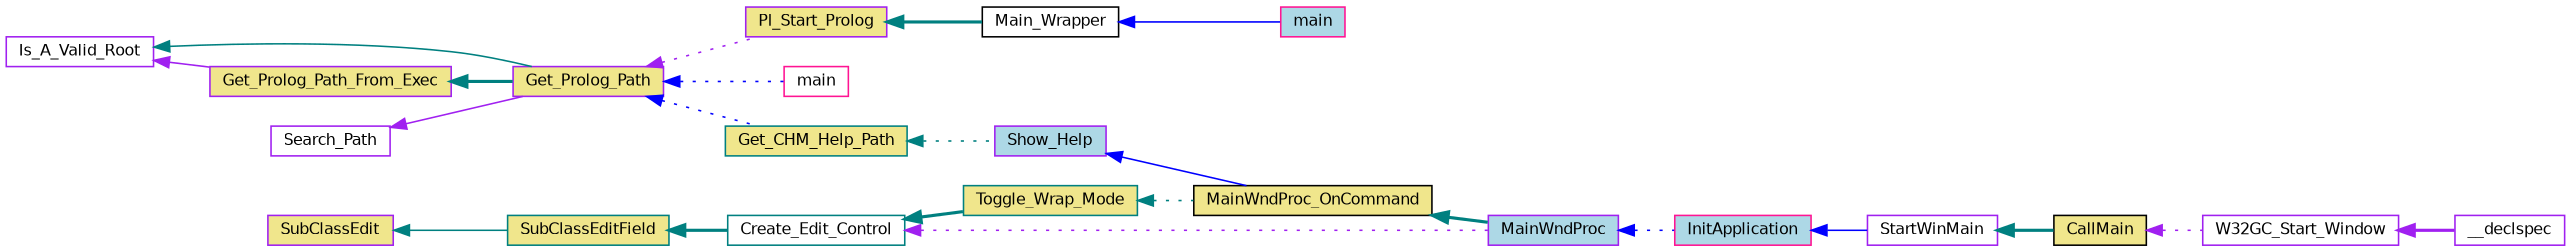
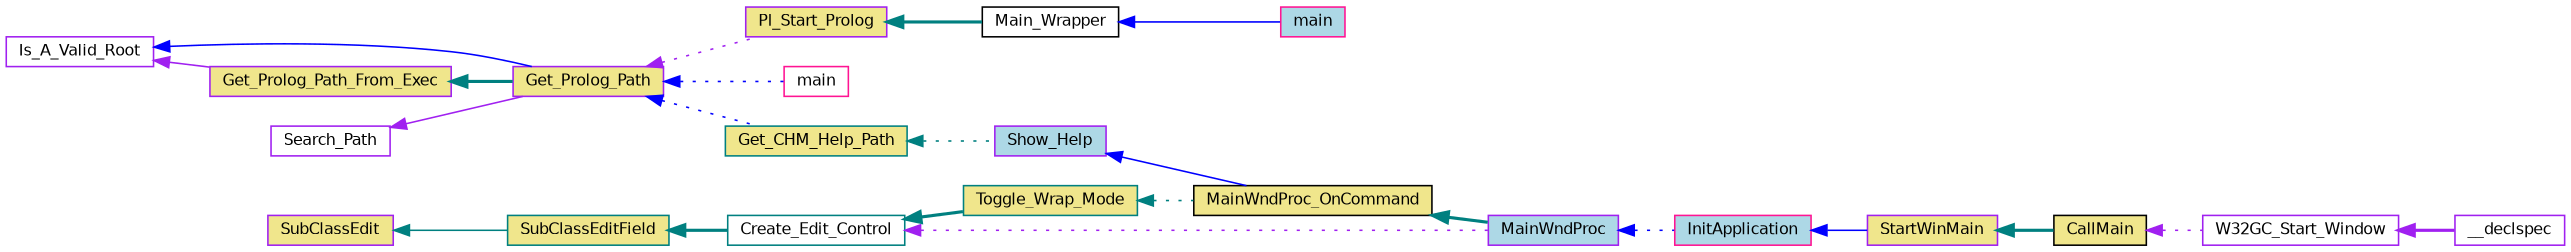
(352, 45) -> (352, 45)
(1932, 230) -> (1932, 230)
